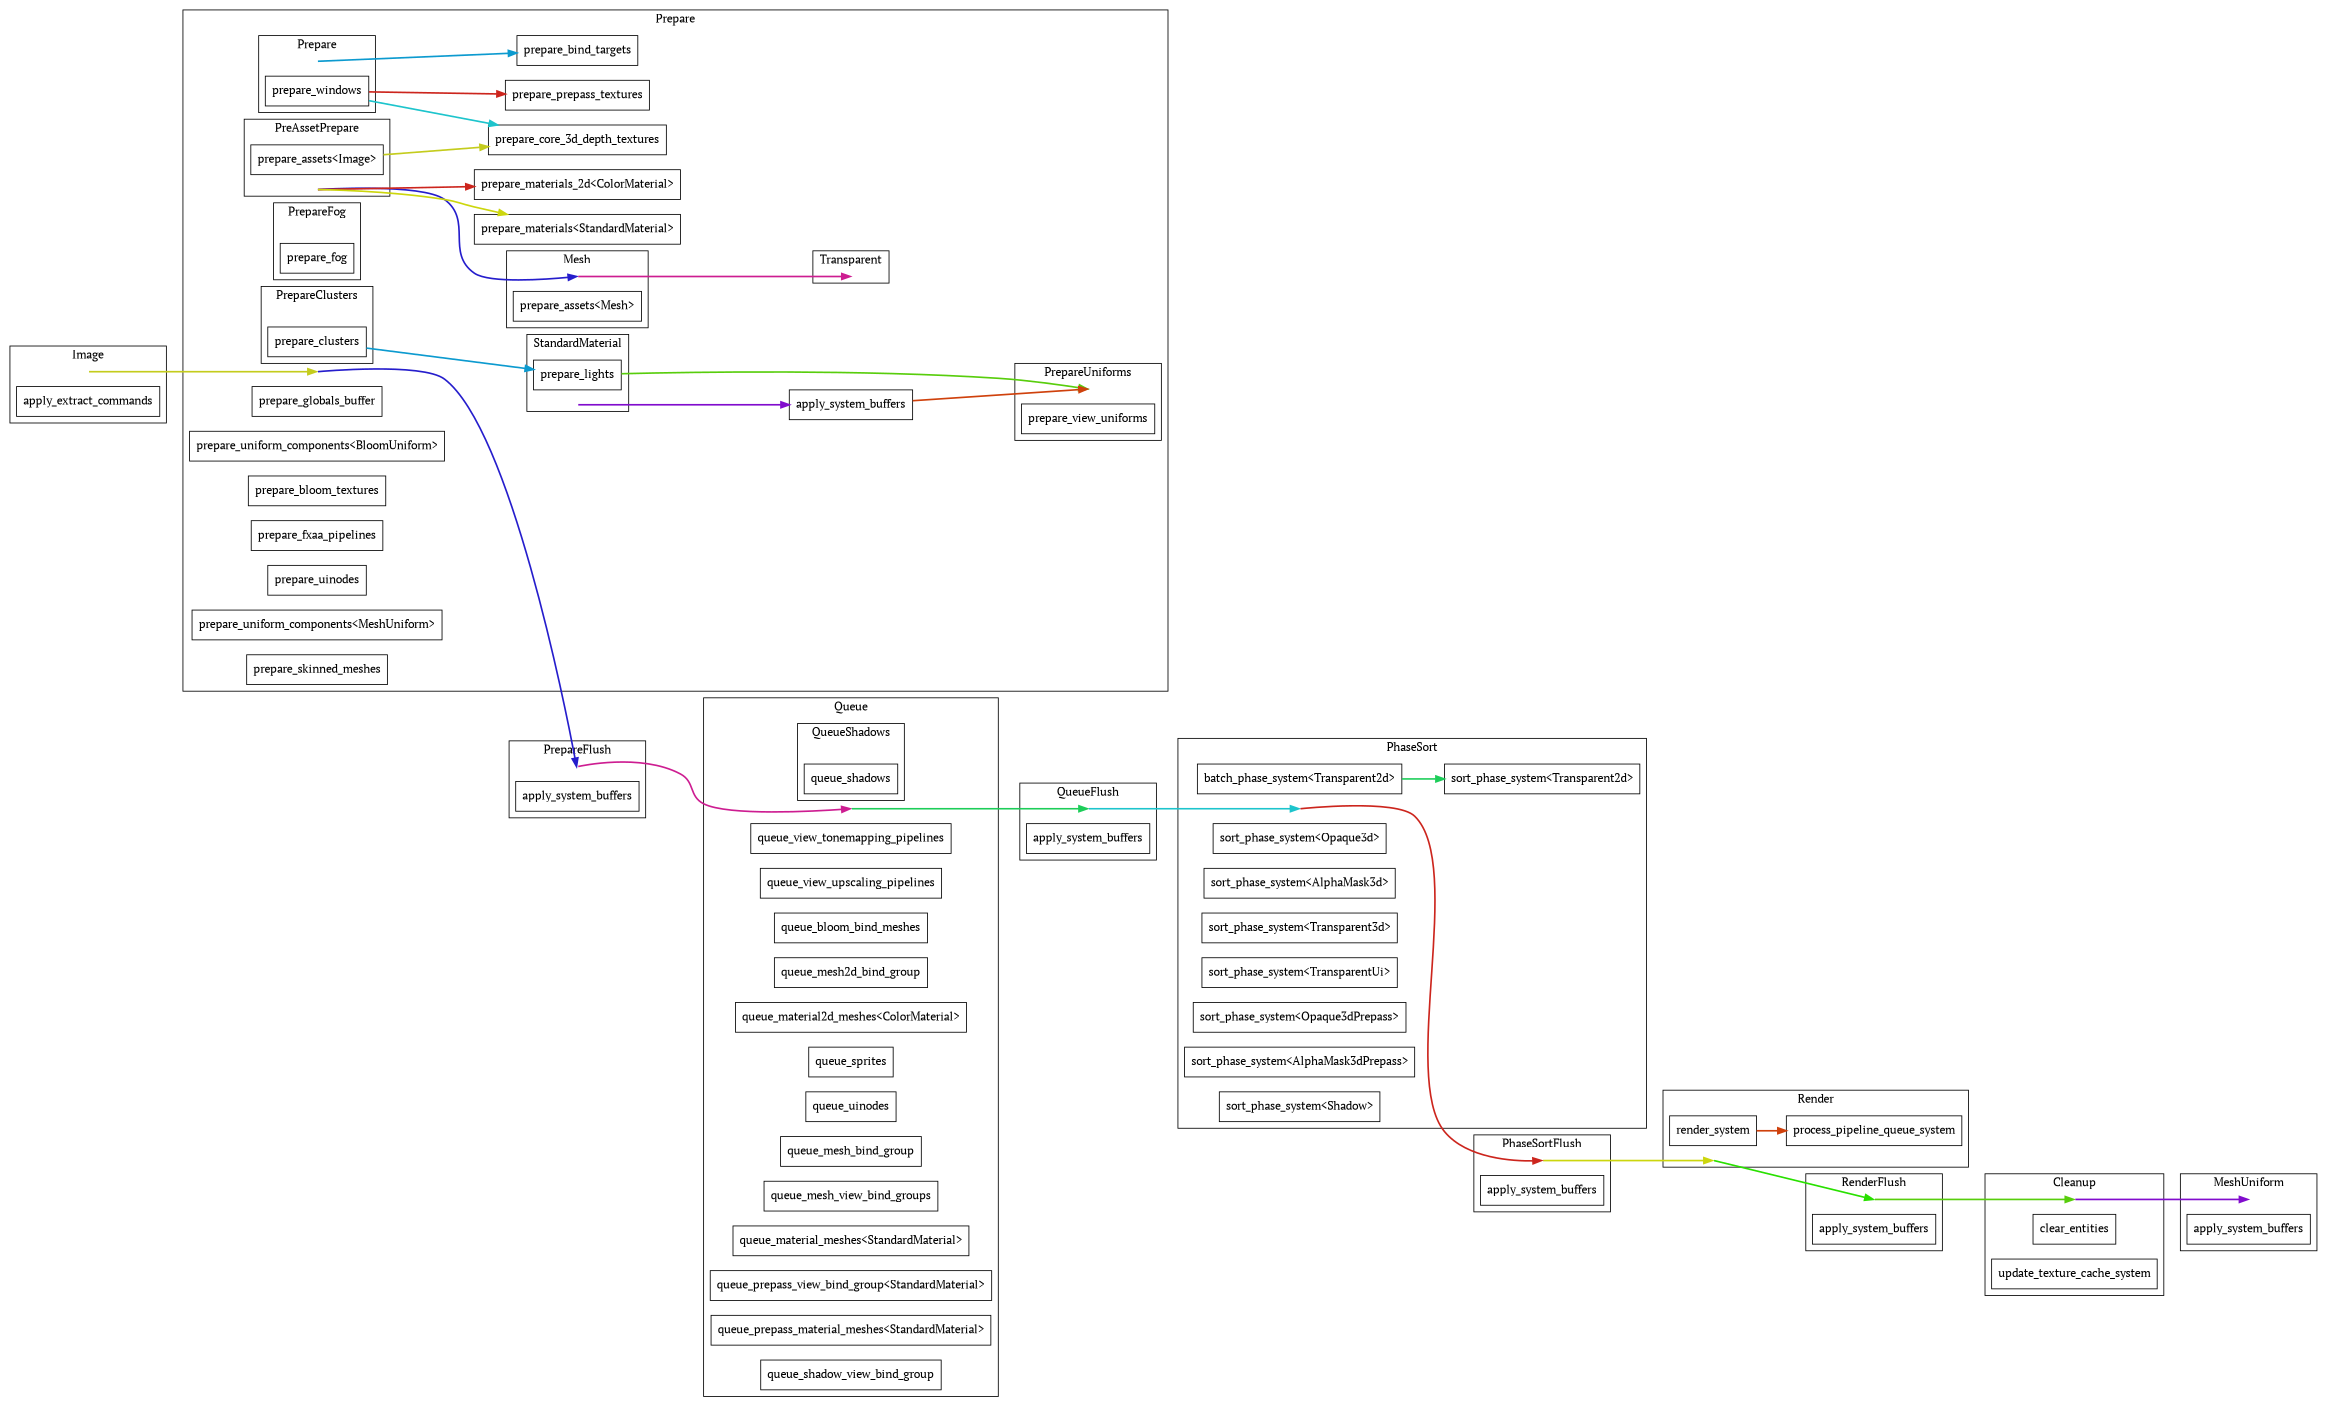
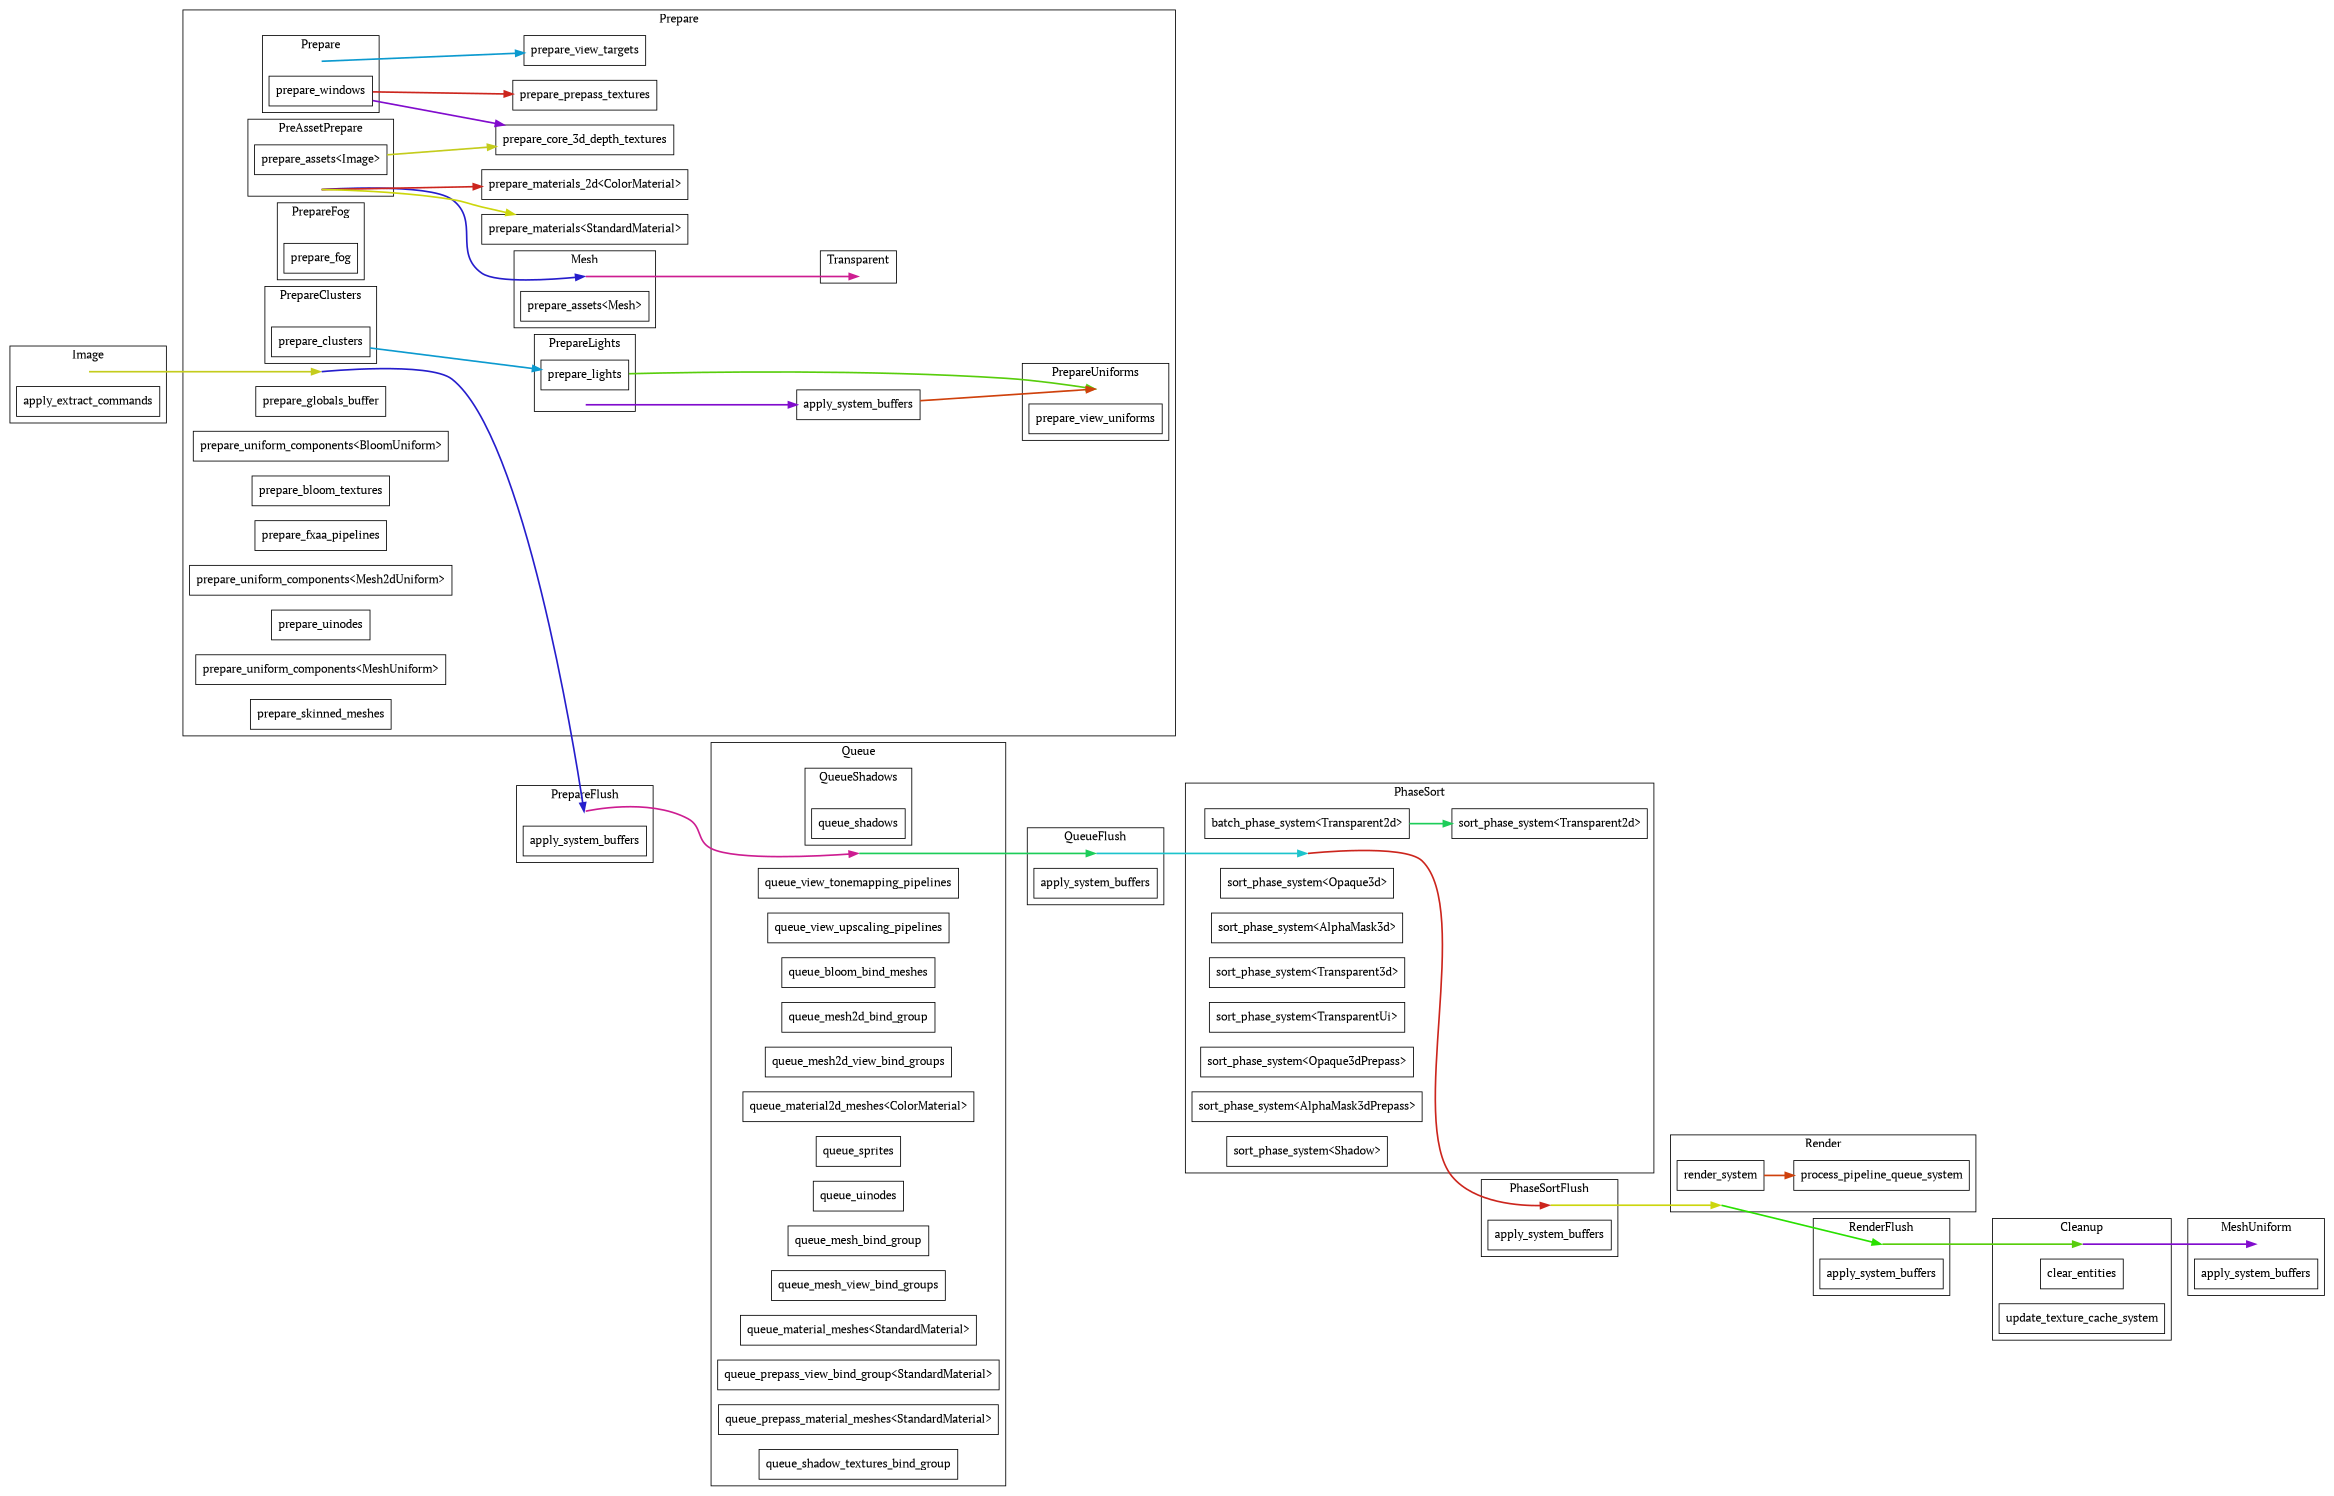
(577, 50) -> (585, 50)
(429, 112) -> (434, 112)
(578, 344) -> (585, 344)
none -> (321, 580)
none -> (858, 1062)
(851, 1375) -> (858, 1464)
